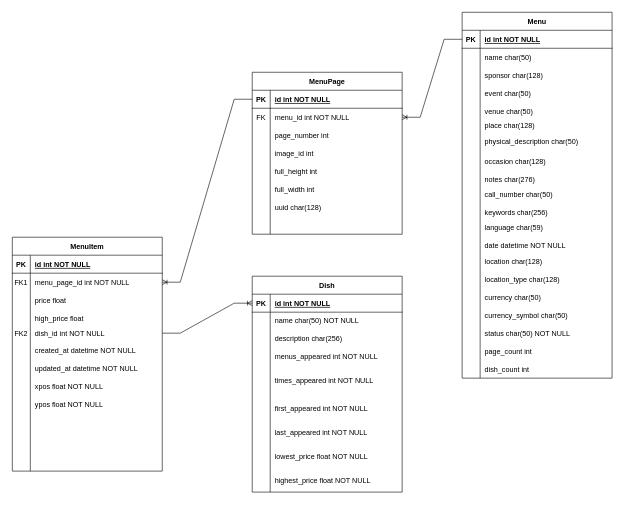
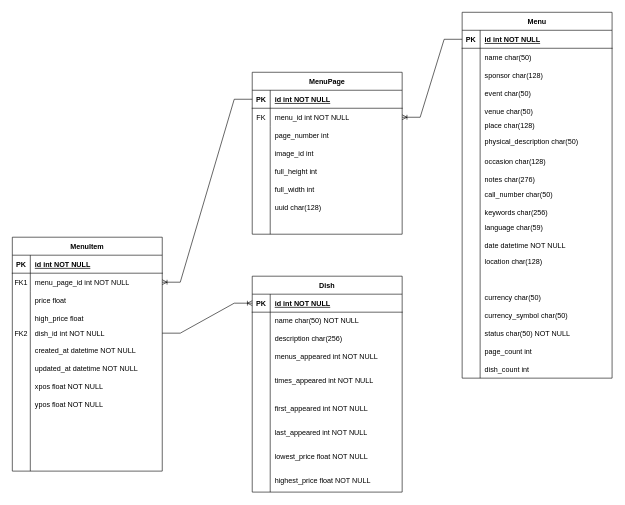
(546, 279) -> none
